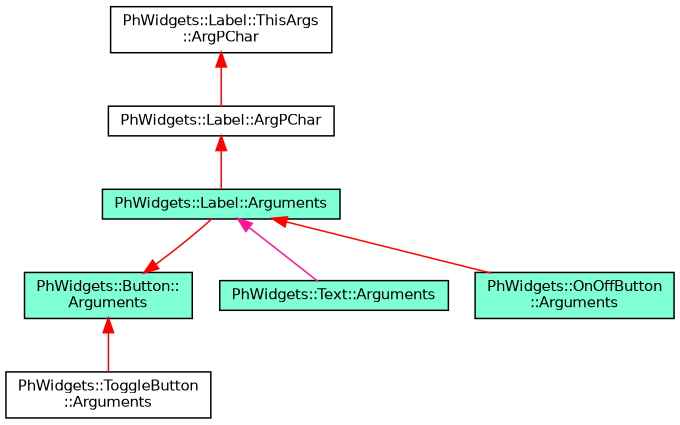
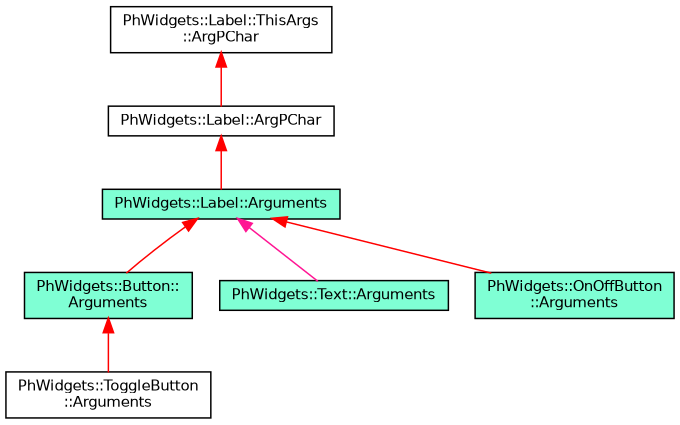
(185, 242) -> (155, 249)
